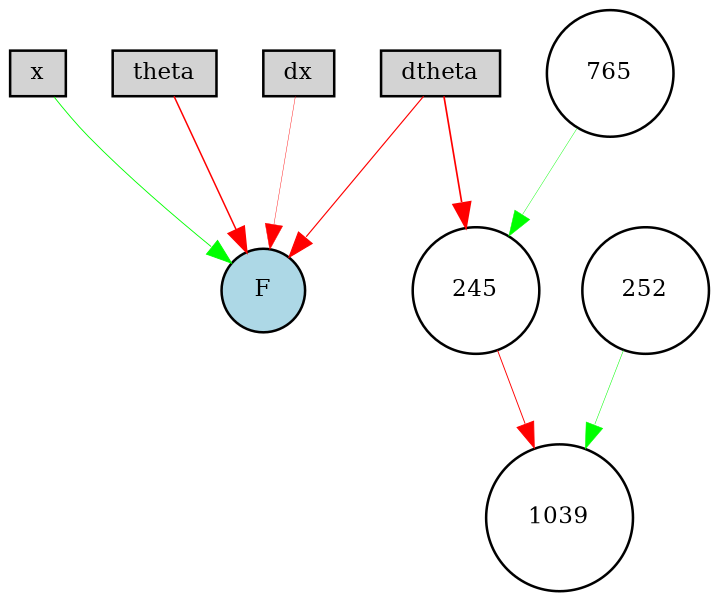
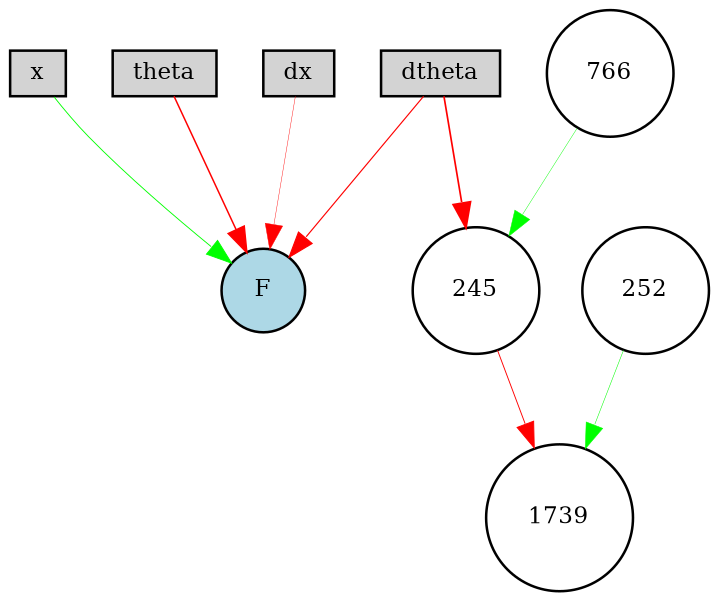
(610, 73) -> (610, 73)
(560, 518) -> (560, 518)
